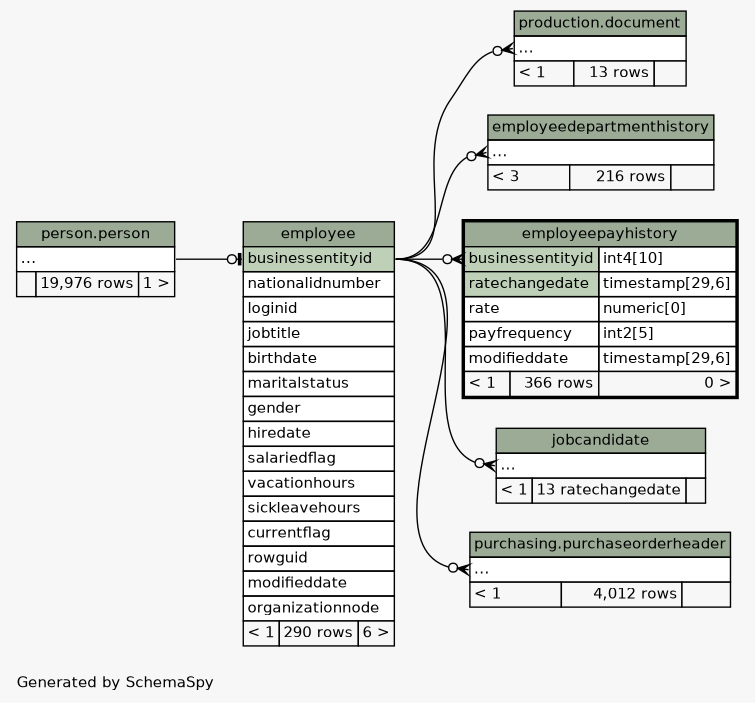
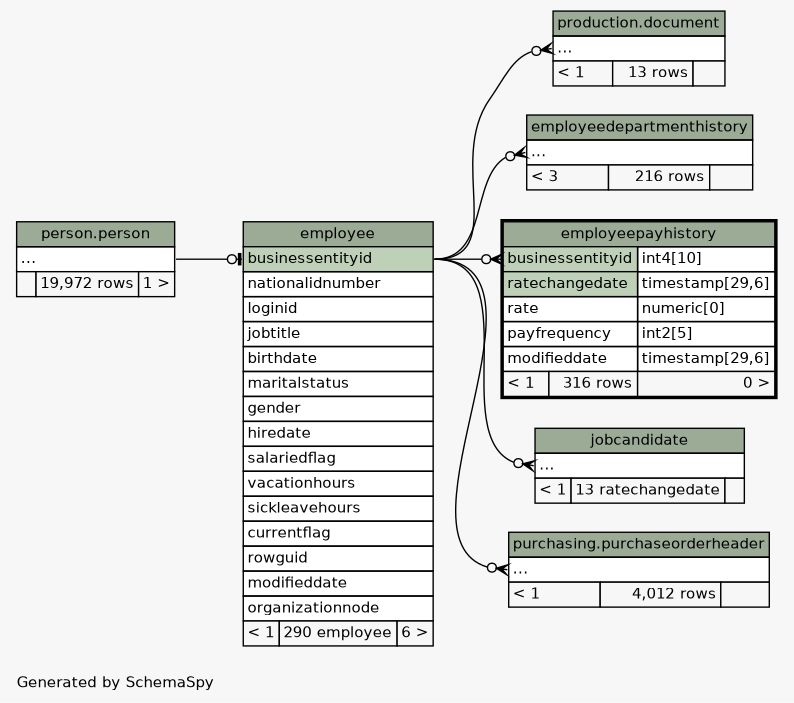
(87, 283) -> (87, 283)
(559, 383) -> (598, 383)
(319, 633) -> (338, 633)
